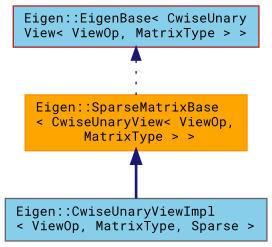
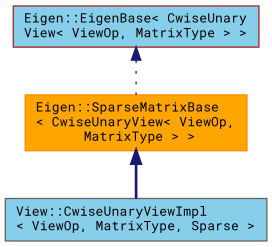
(136, 220) -> (136, 220)
